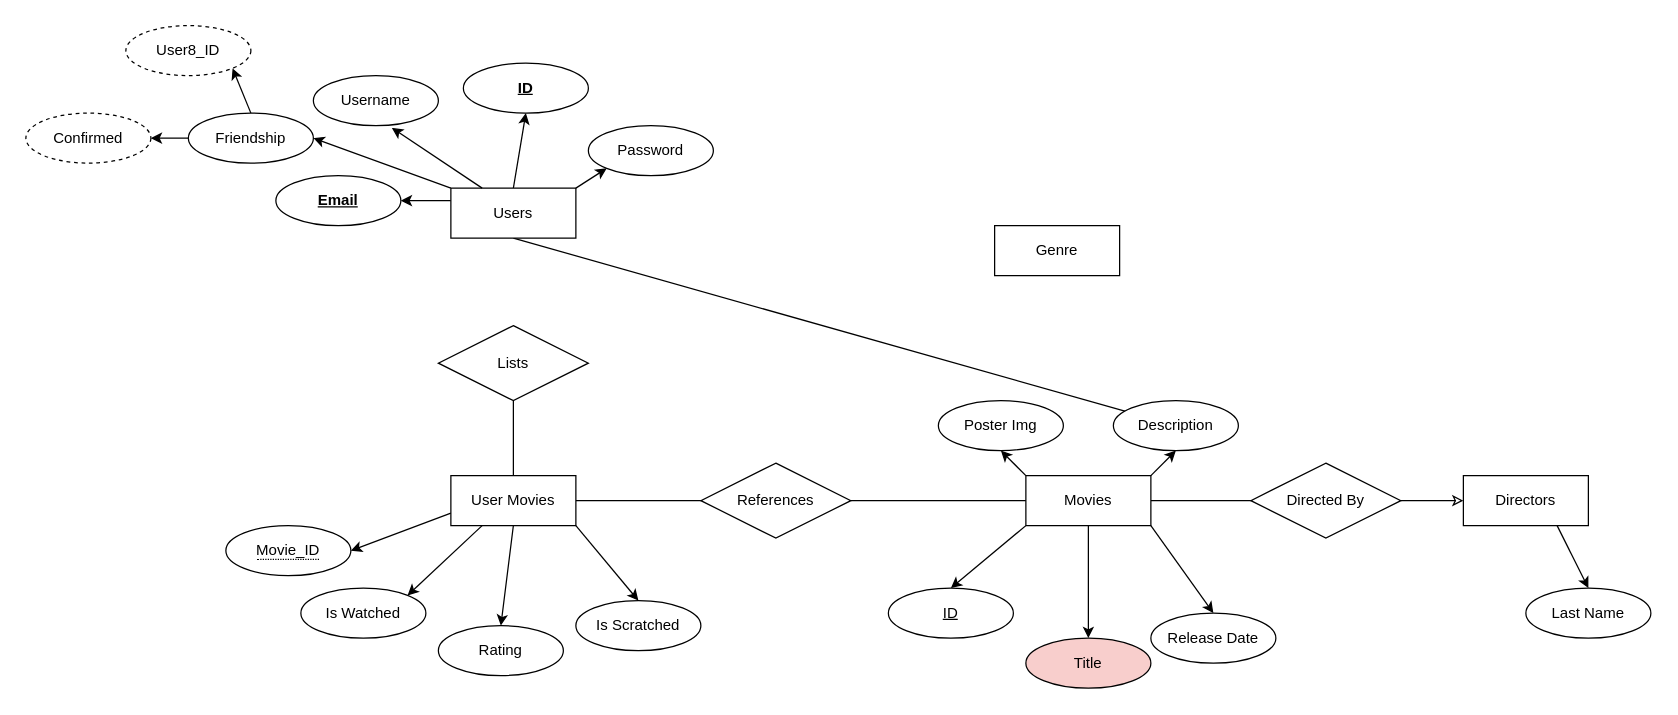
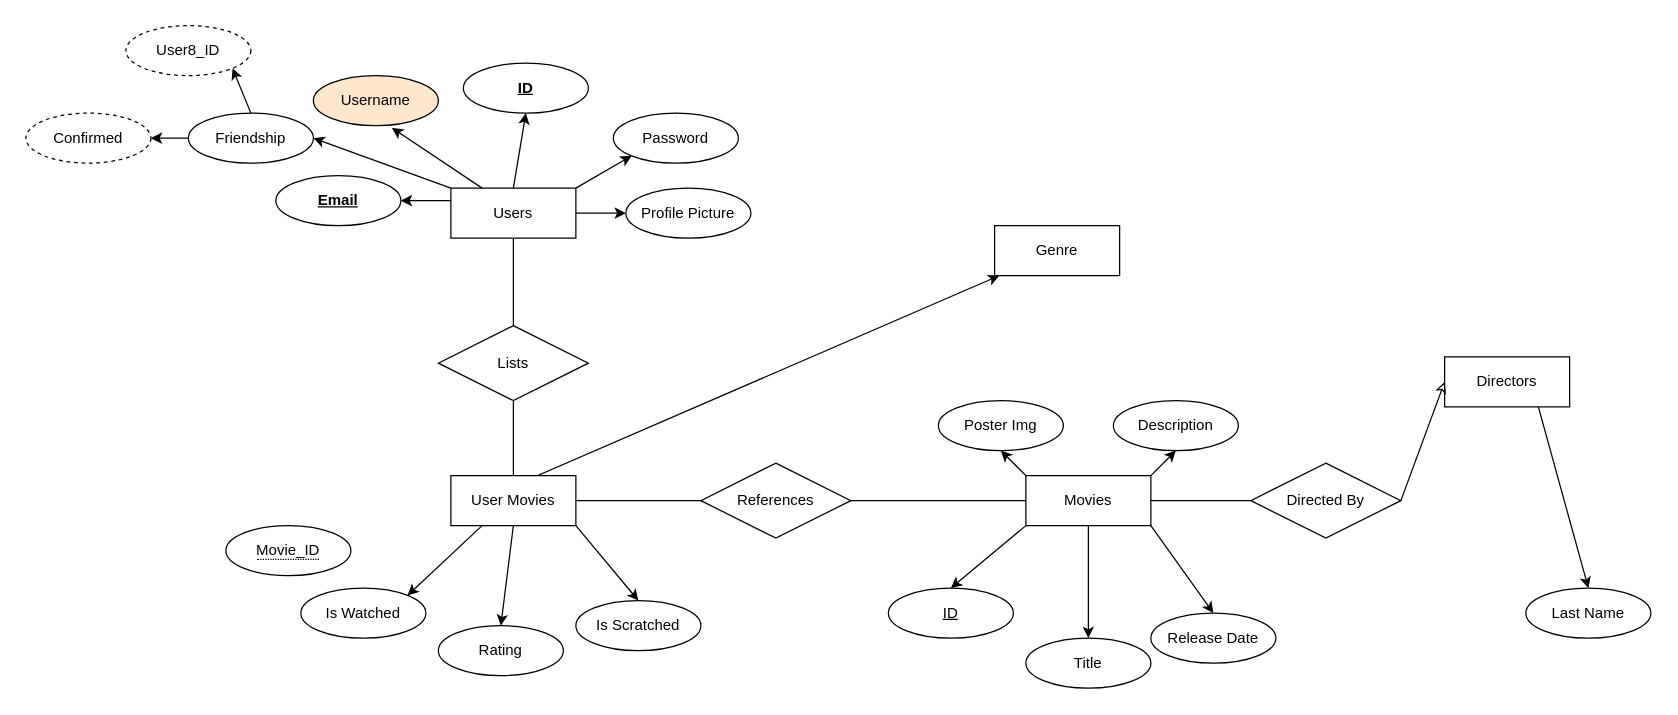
(376, 101) -> (376, 101)
(651, 151) -> (676, 138)
none -> (597, 213)
none -> (688, 213)
(818, 325) -> (513, 281)
(1526, 501) -> (1507, 382)
(404, 530) -> (764, 377)
(1088, 663) -> (1088, 663)
